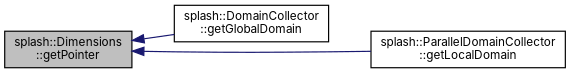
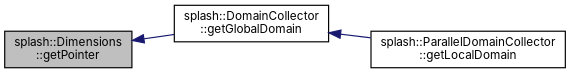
(257, 52) -> (356, 36)
